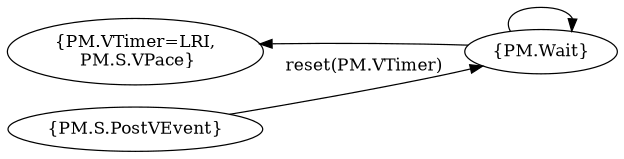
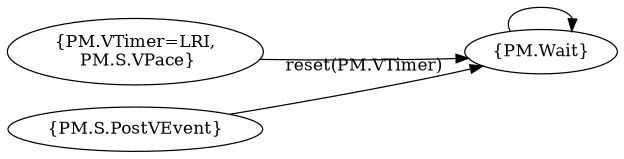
(370, 43) -> (358, 60)
